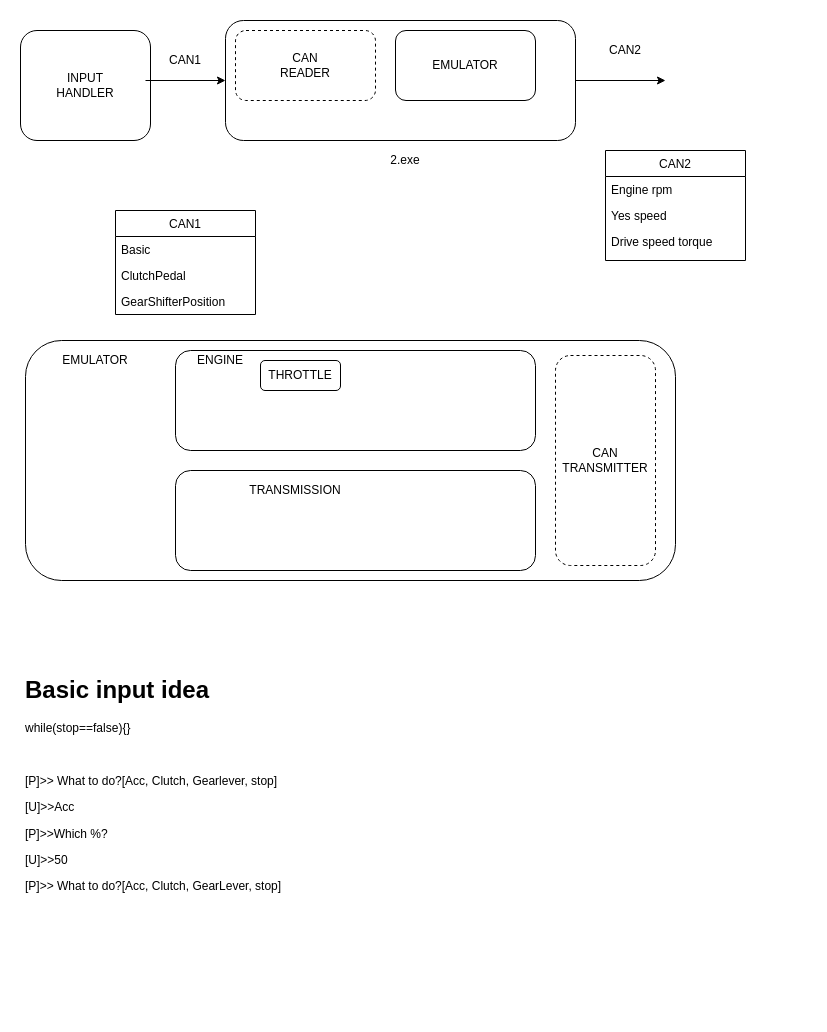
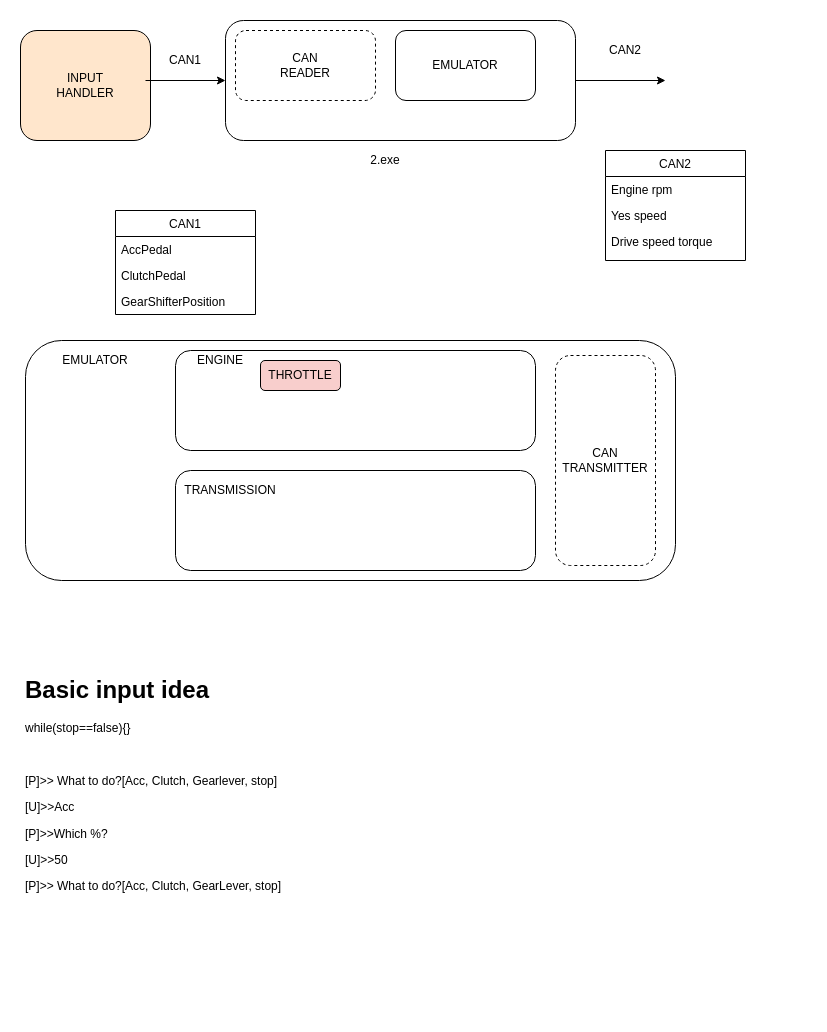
(86, 86) -> (86, 86)
(406, 161) -> (386, 161)
(136, 250) -> (146, 250)
(301, 376) -> (301, 376)
(296, 491) -> (231, 491)
